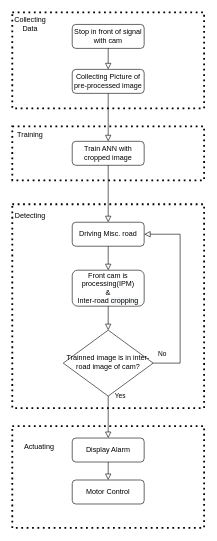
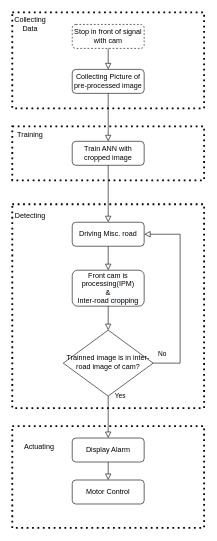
(108, 36) -> (108, 36)
